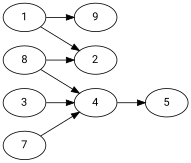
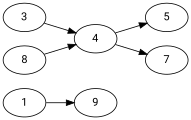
(96, 60) -> none
(57, 126) -> (127, 48)
